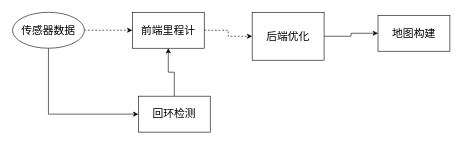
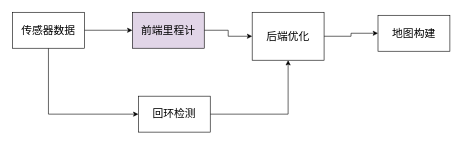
(48, 30) -> (48, 30)
(106, 30) -> (106, 30)
(168, 30) -> (168, 30)
(228, 31) -> (228, 31)
(168, 72) -> (288, 65)
